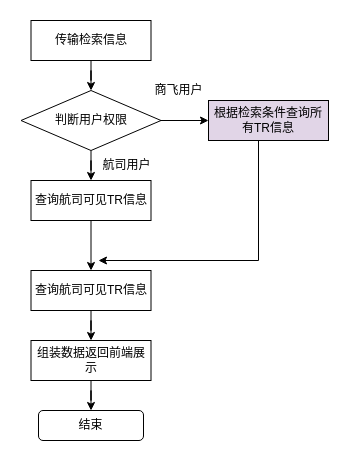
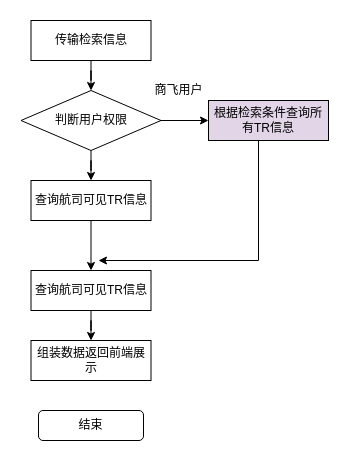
(126, 166) -> none
(91, 400) -> none
